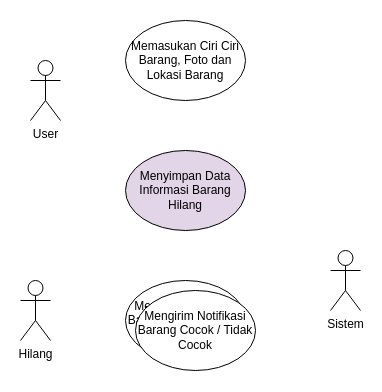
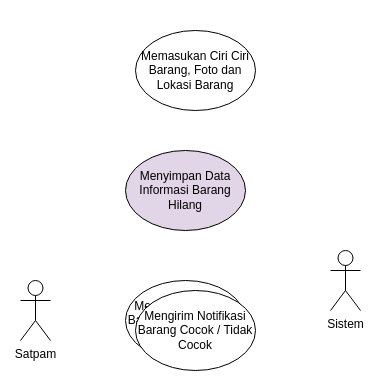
(186, 61) -> (196, 71)
(46, 91) -> none
(36, 355) -> (36, 355)
